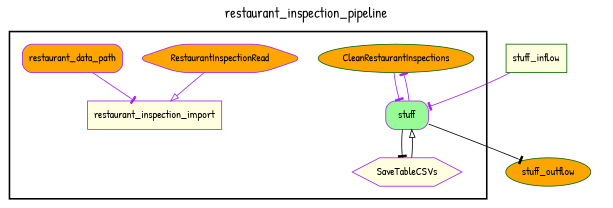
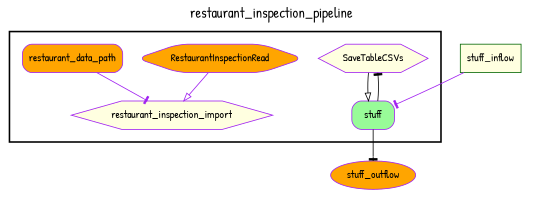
(396, 58) -> none
(155, 115) -> (172, 115)
(548, 172) -> (373, 175)
